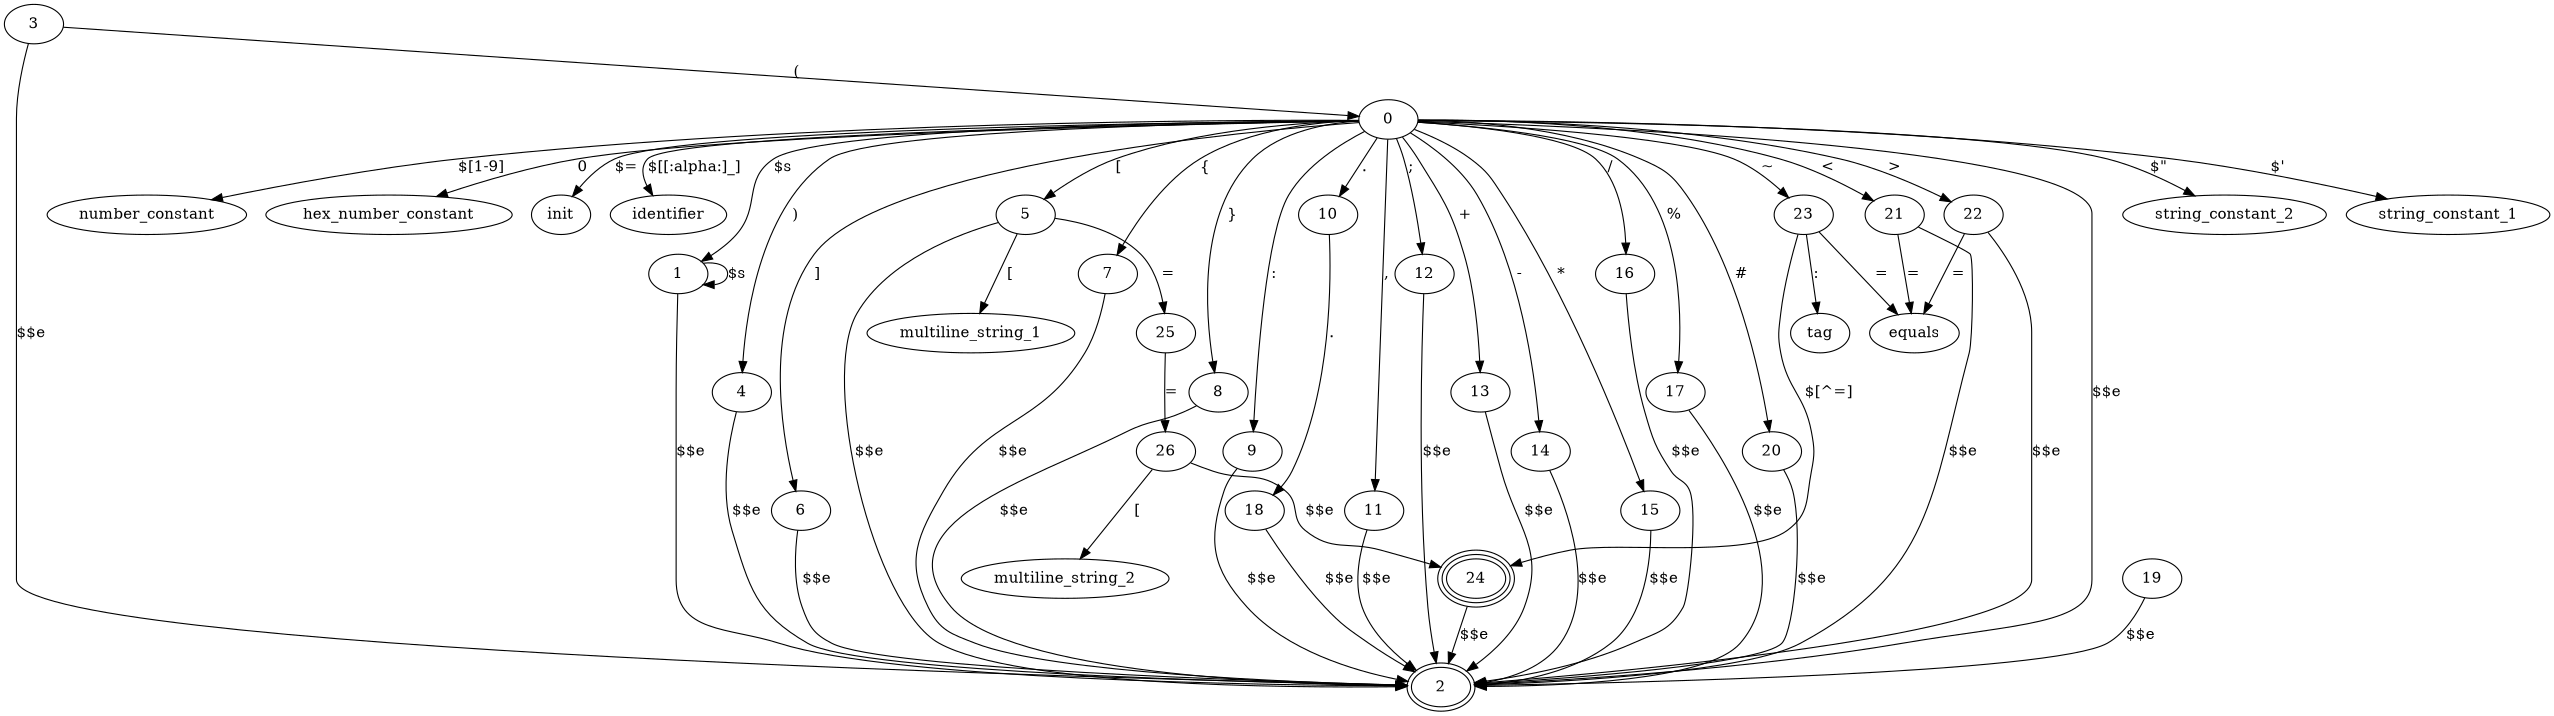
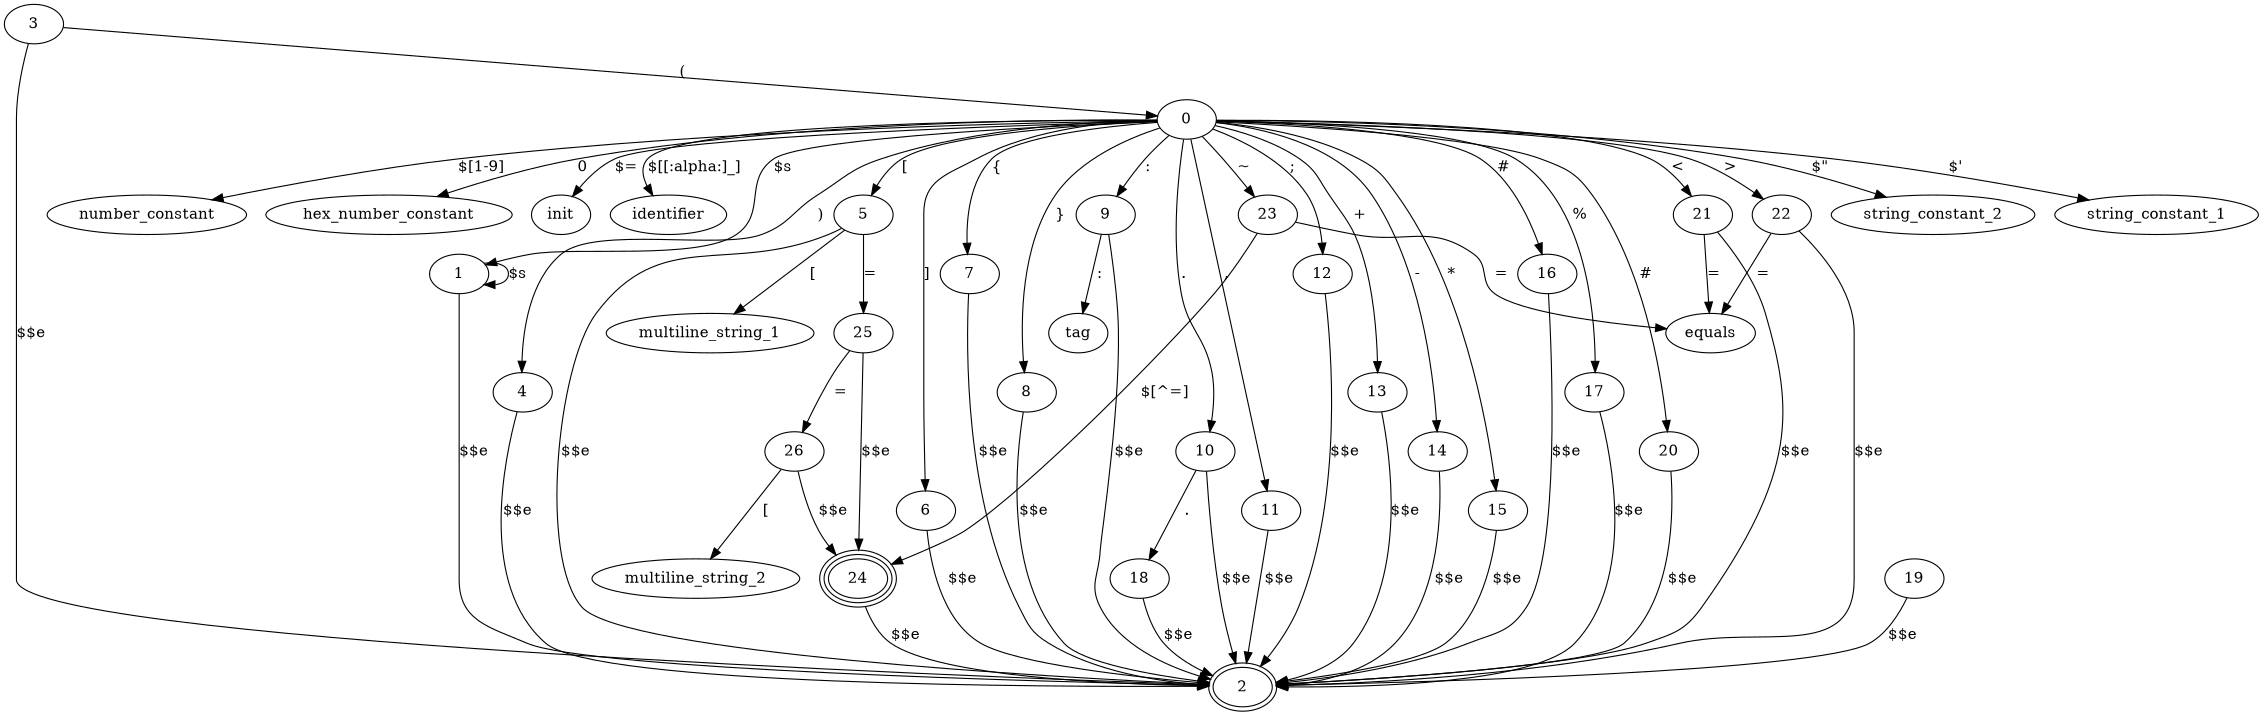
(1610, 167) -> (1504, 167)
(1811, 268) -> (1093, 269)
(2092, 367) -> (1215, 563)
none -> (861, 446)
